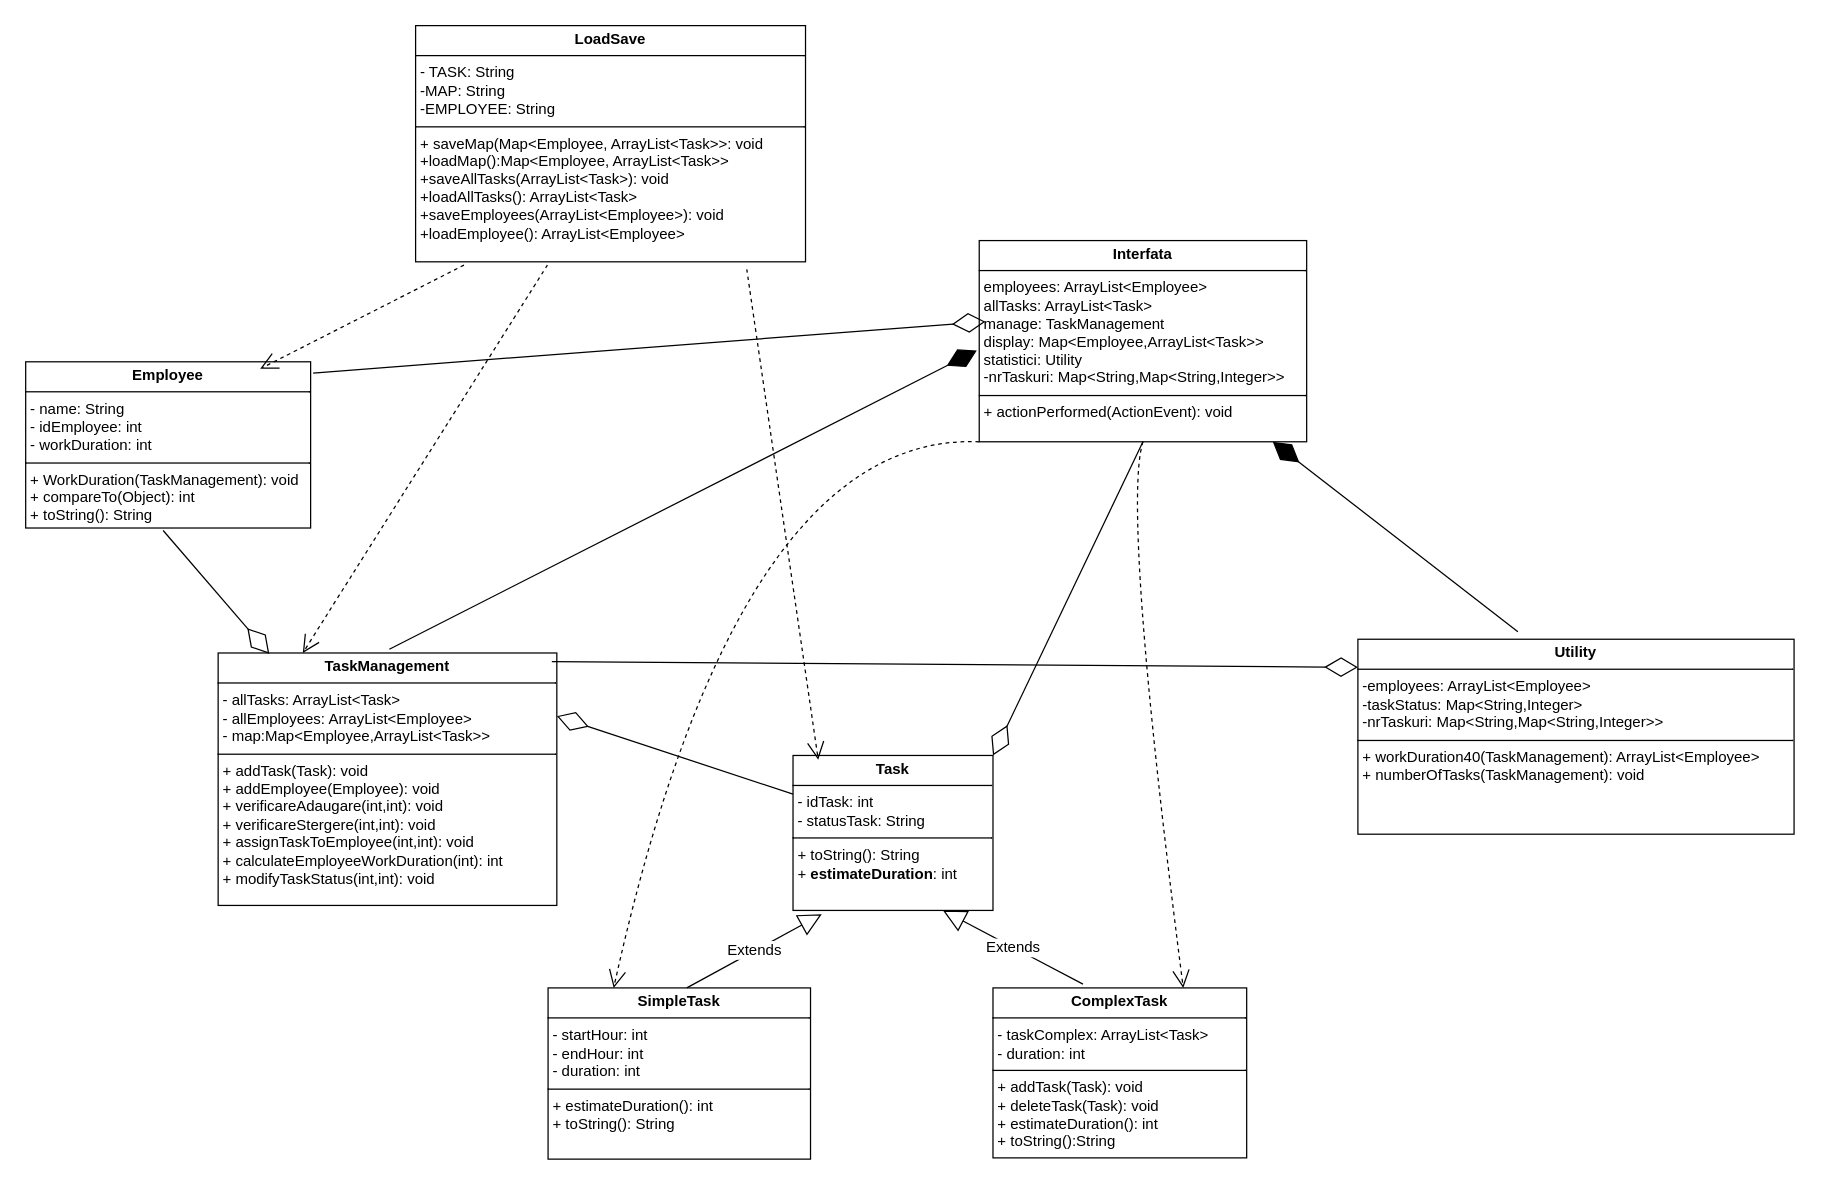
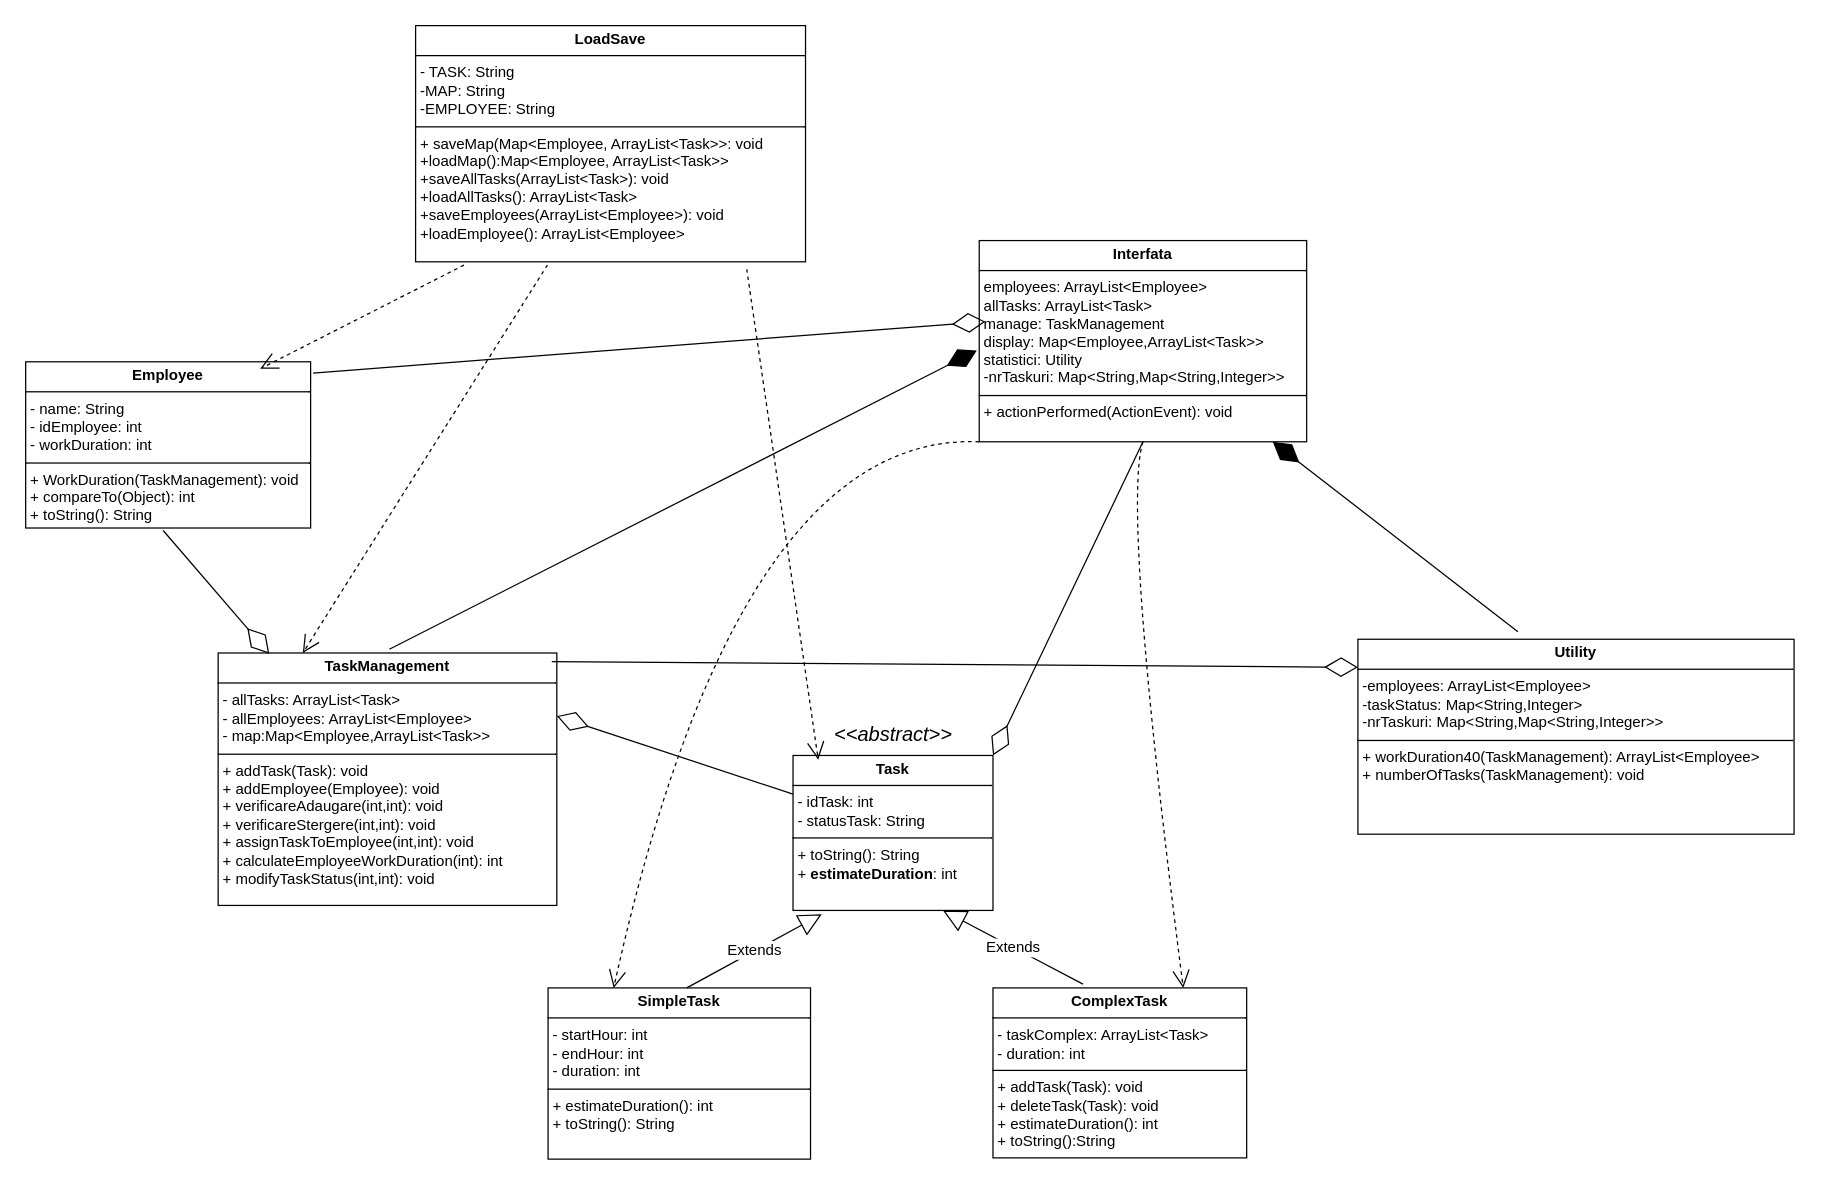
none -> (893, 734)
